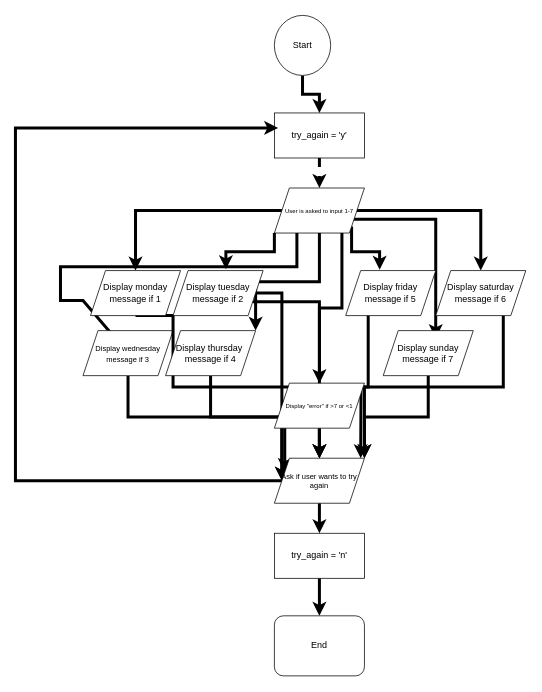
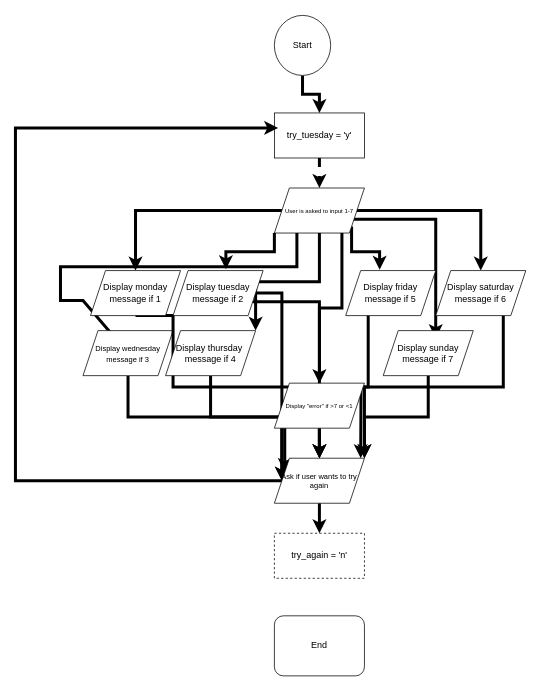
(319, 135) -> (319, 135)
(319, 555) -> (319, 555)
(319, 592) -> none
